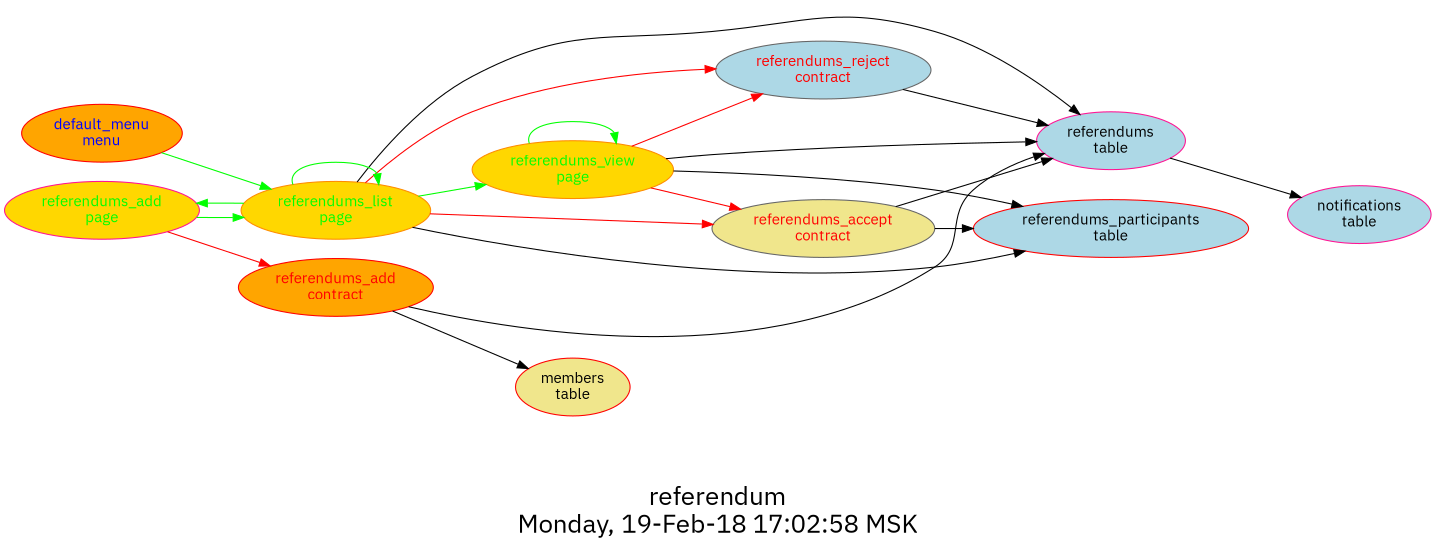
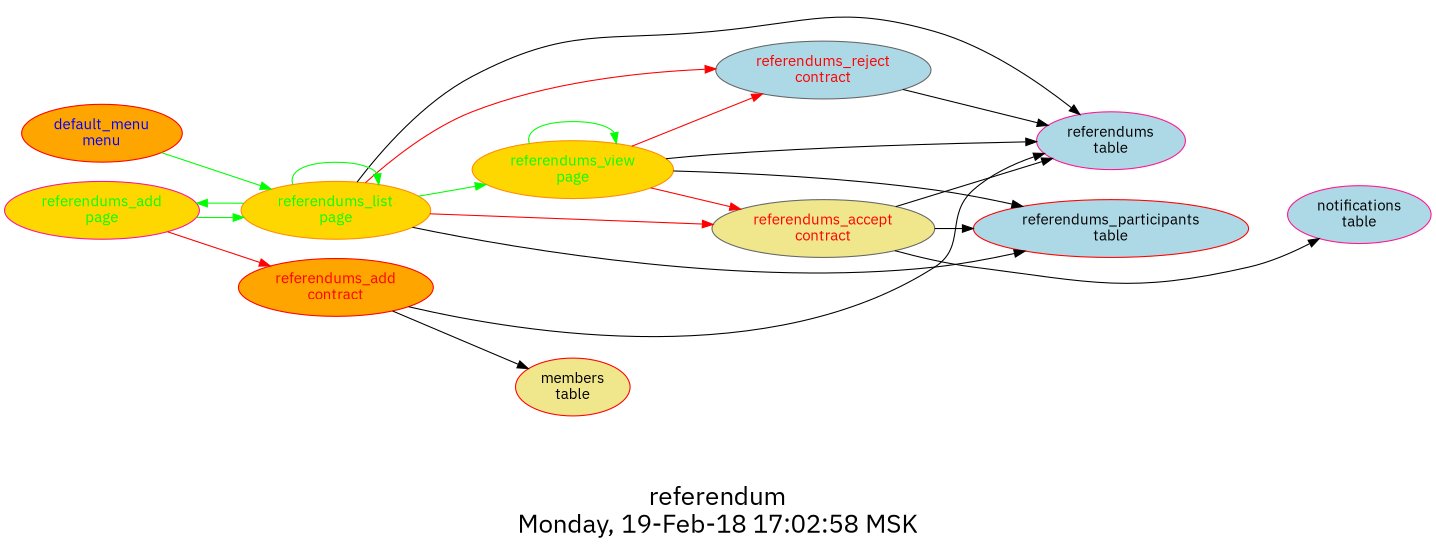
(1230, 176) -> (1104, 283)
